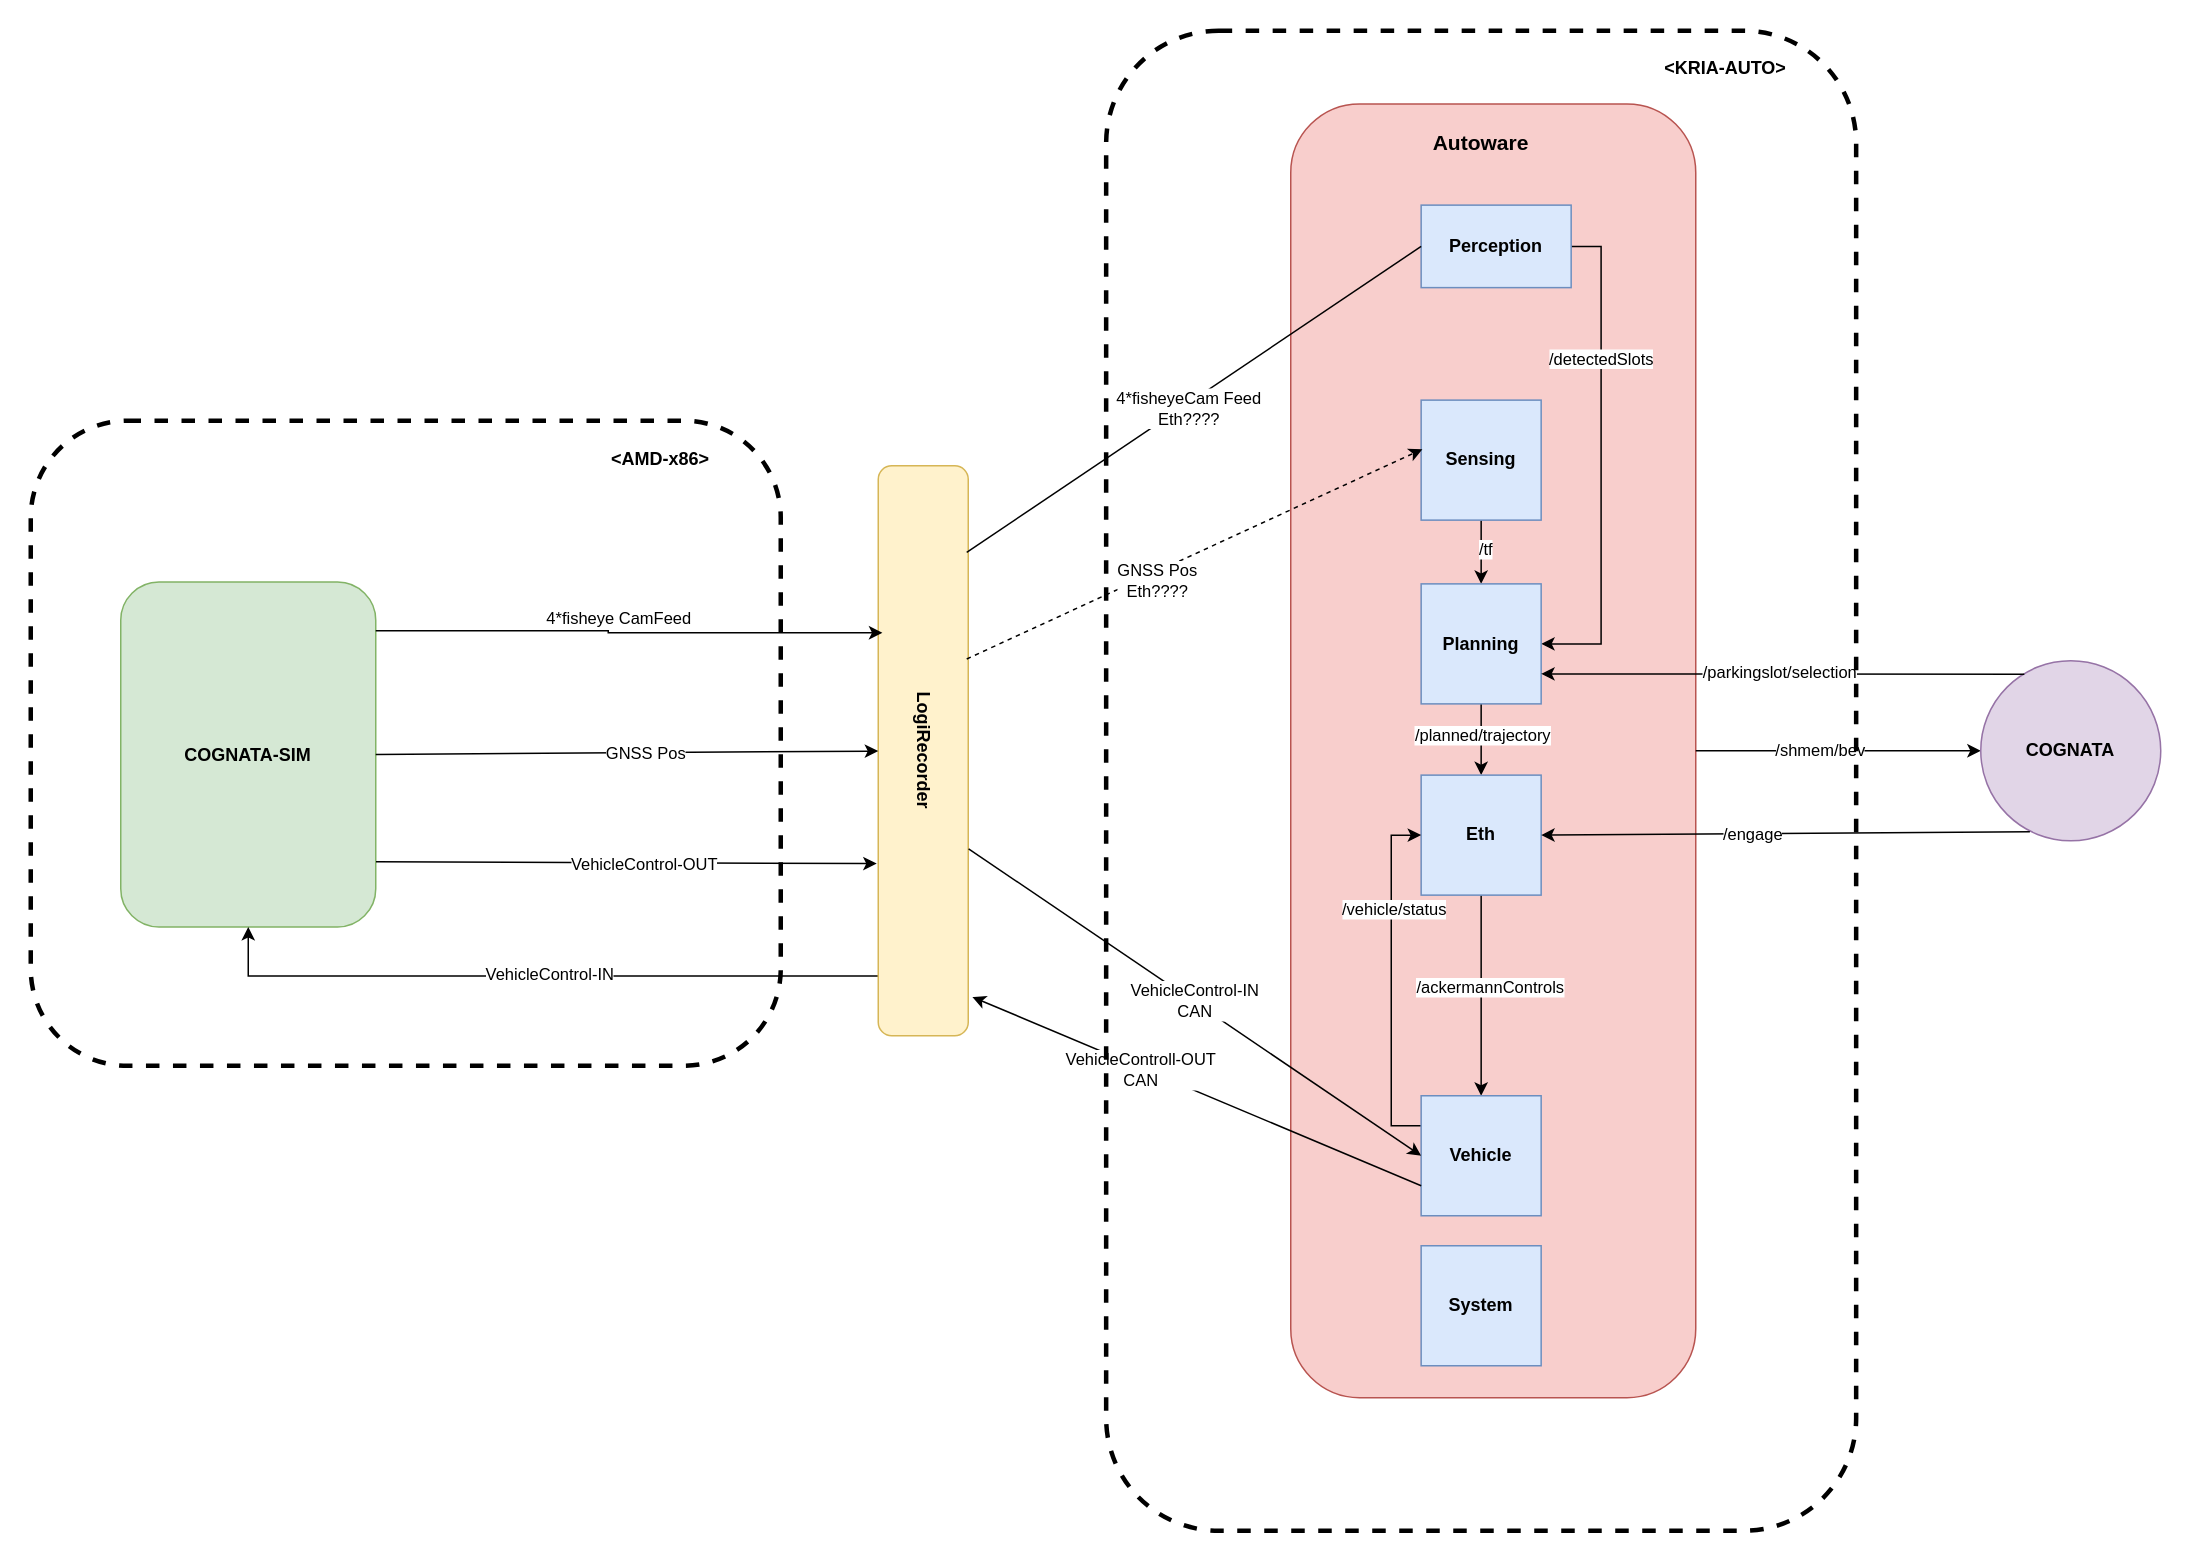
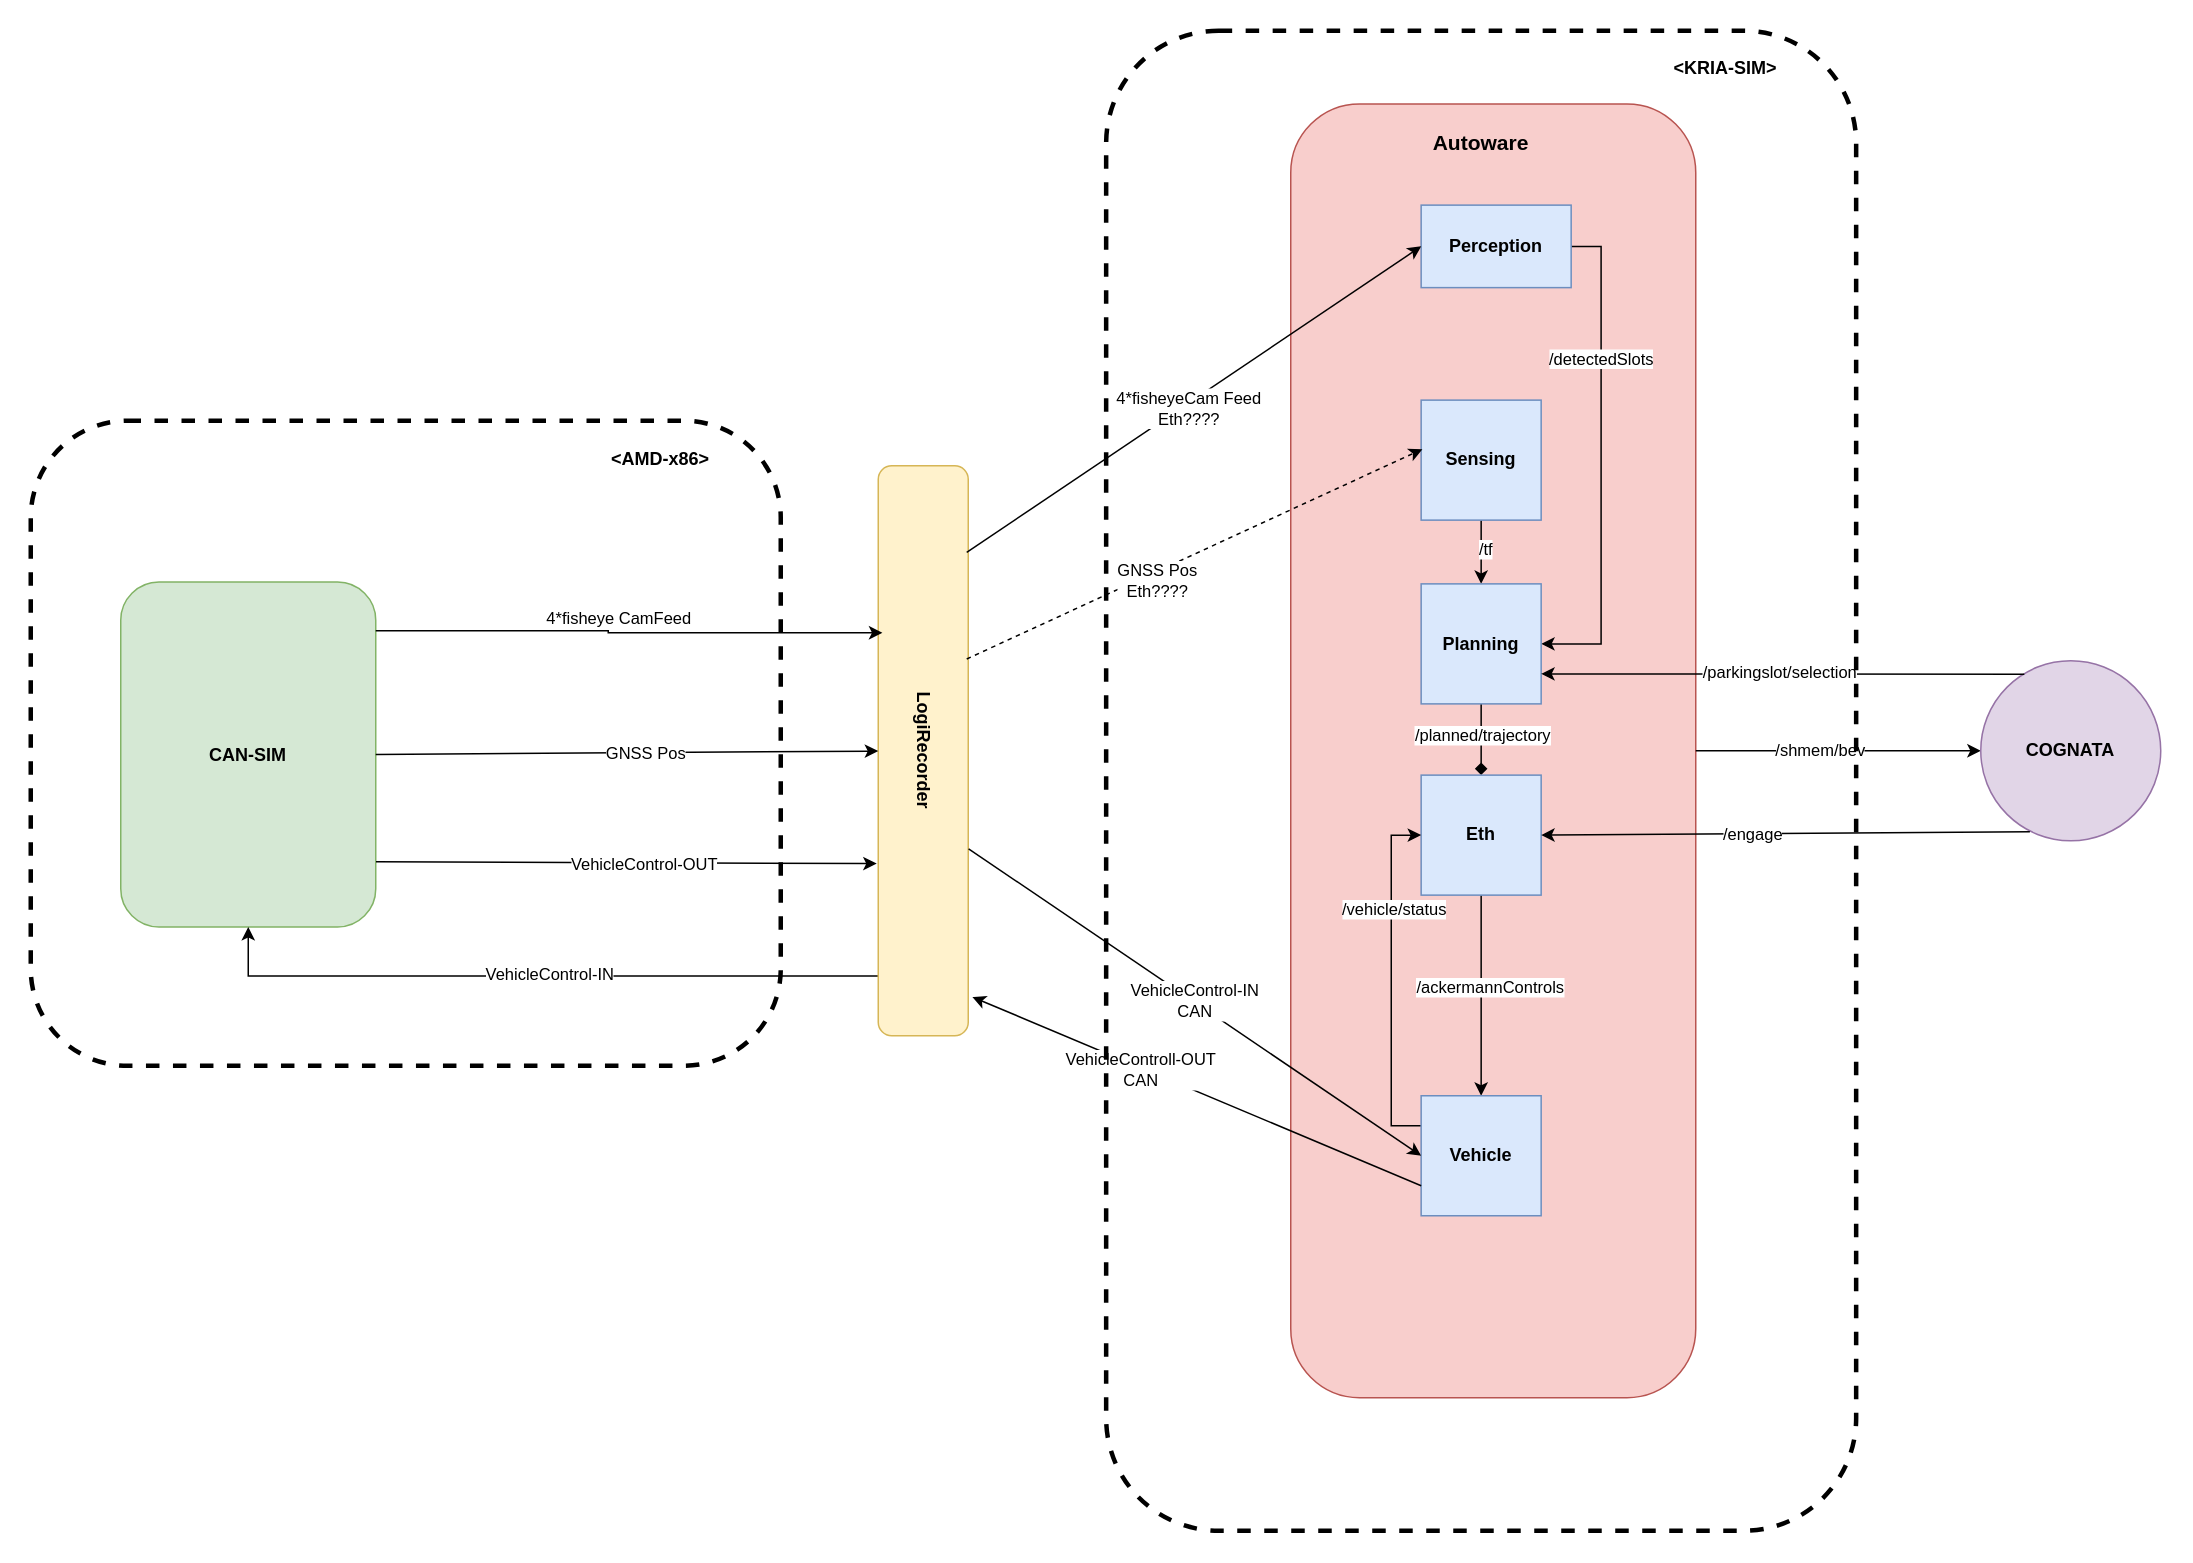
(1726, 68) -> (1726, 68)
(1416, 250) -> (1412, 253)
(248, 755) -> (248, 755)
(1481, 764) -> (1481, 763)
(1481, 1306) -> none
